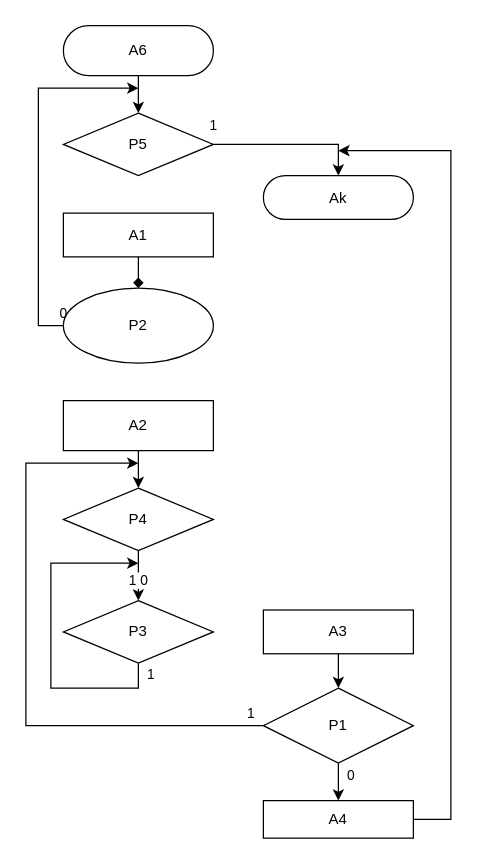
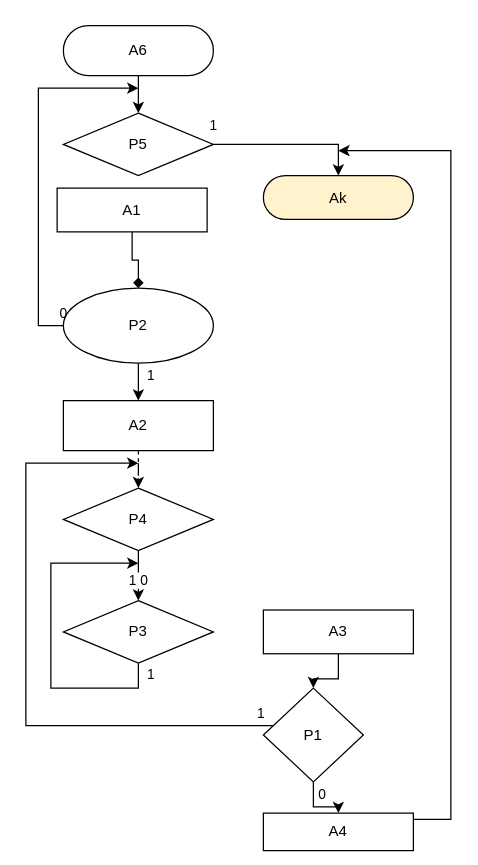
(338, 198) -> (338, 198)
(138, 235) -> (132, 210)
none -> (138, 386)
(138, 458) -> (138, 458)
(338, 726) -> (313, 735)
(338, 819) -> (338, 832)
